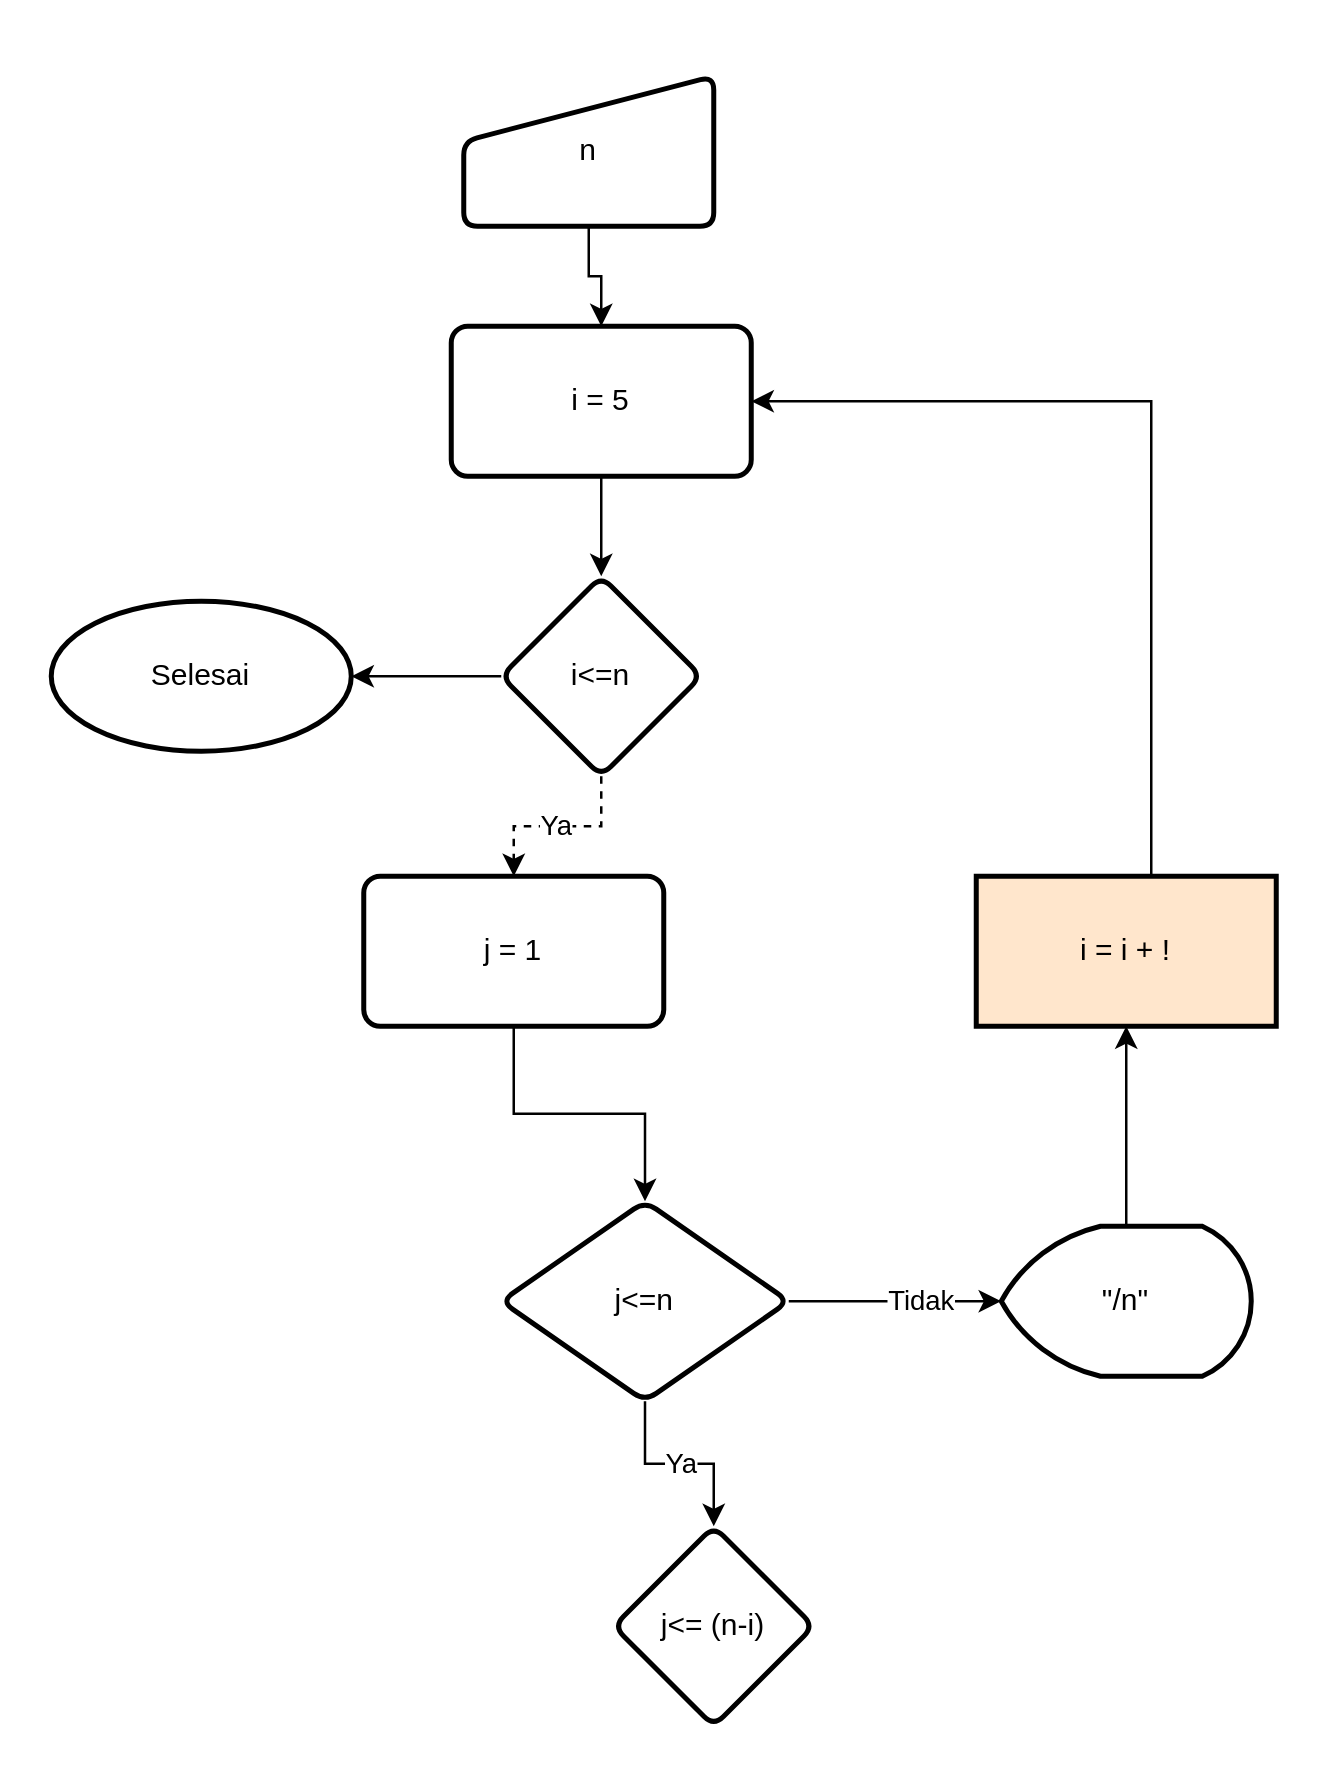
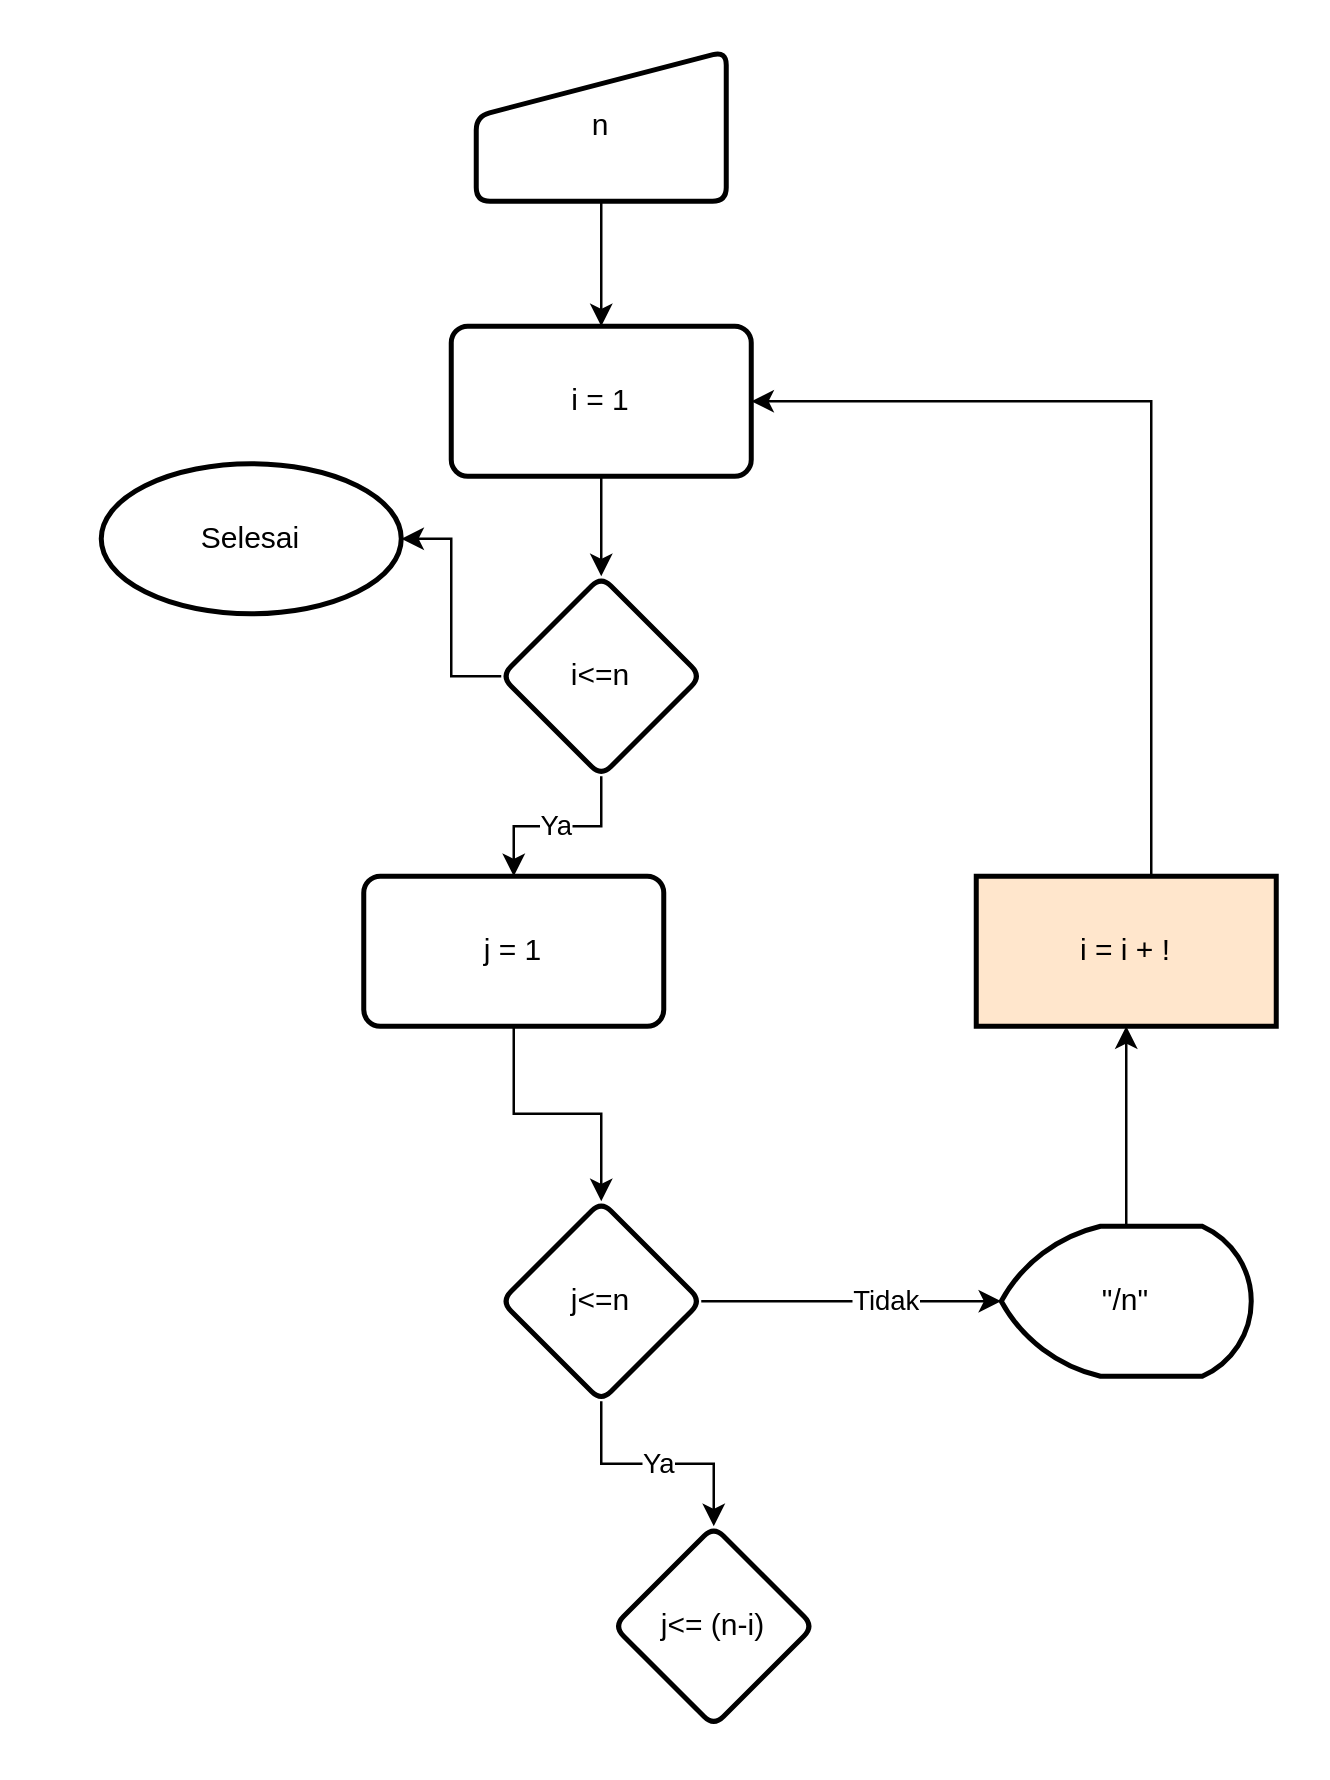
(589, 151) -> (601, 126)
(601, 401) -> (601, 401)
(201, 676) -> (251, 539)
(601, 817) -> (601, 817)
(645, 1301) -> (601, 1301)
